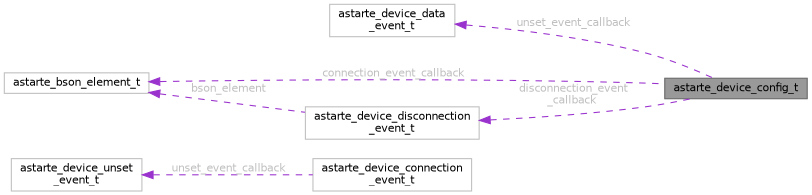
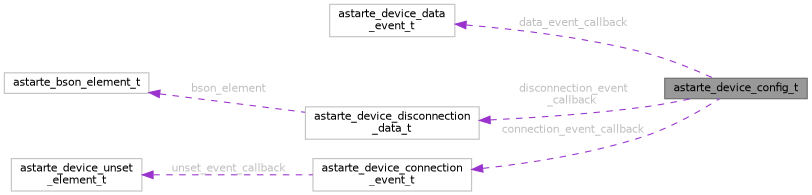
(572, 23) -> (572, 23)
(412, 80) -> (605, 147)
(392, 123) -> (392, 123)
(77, 175) -> (77, 175)
